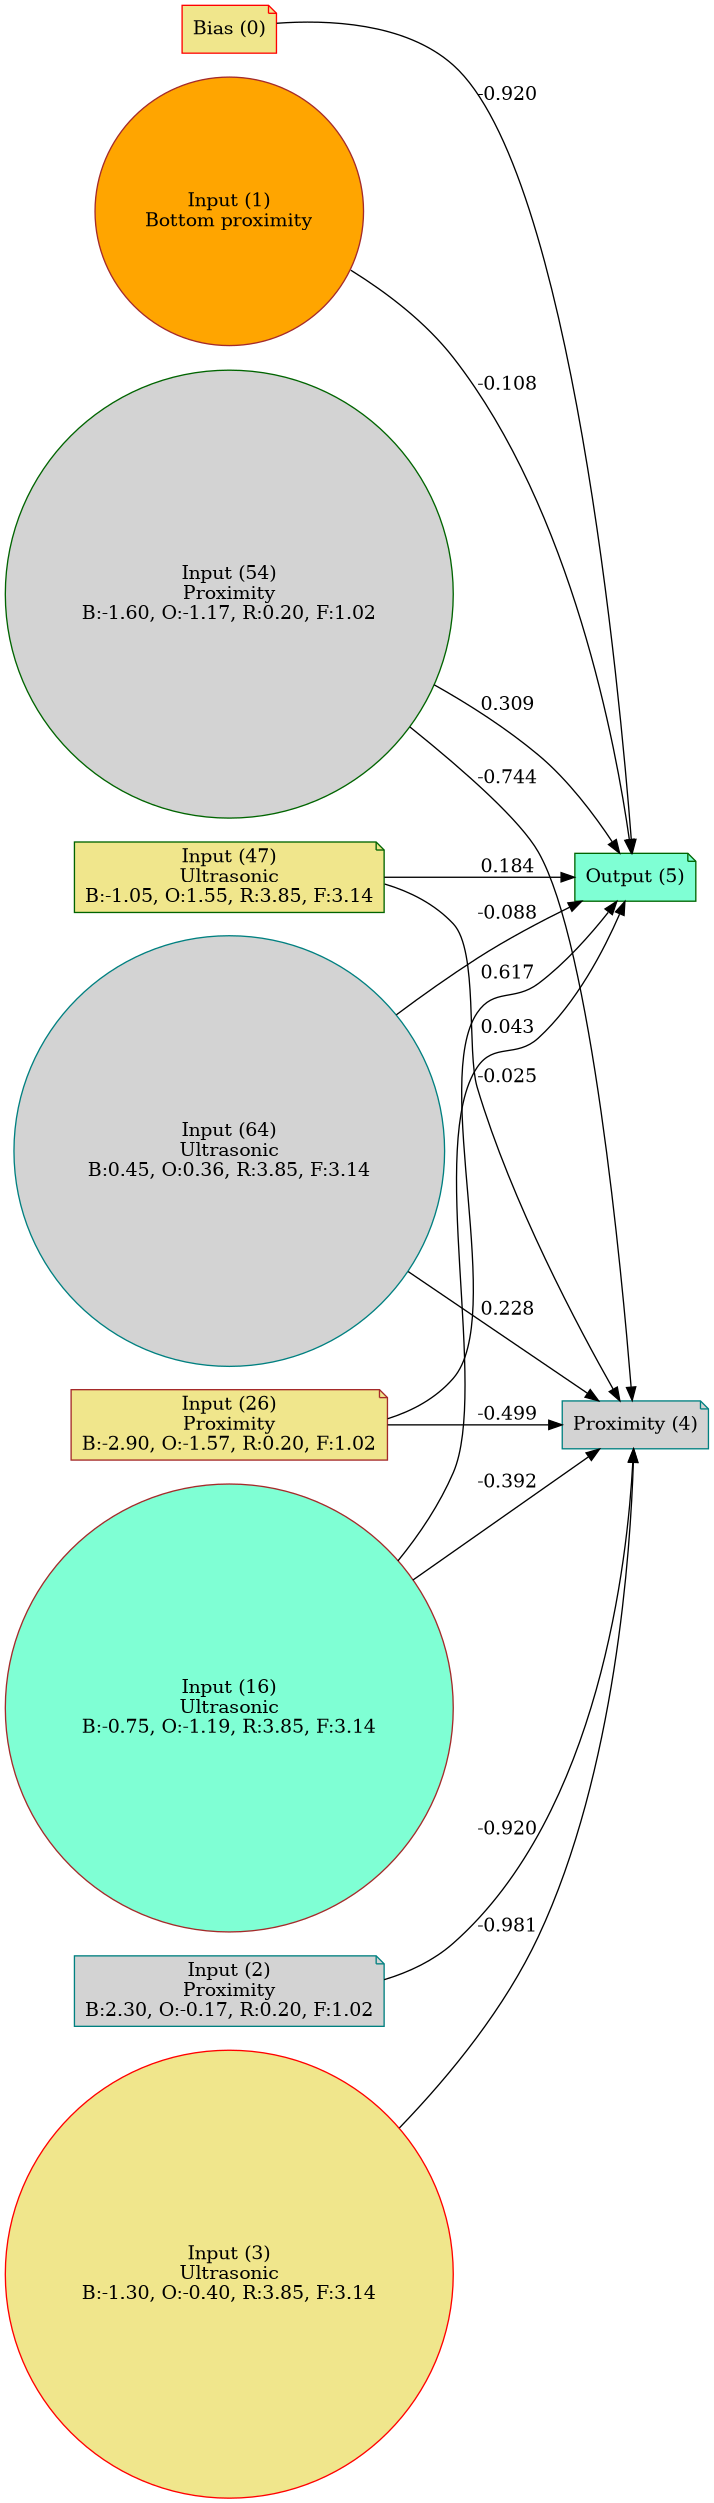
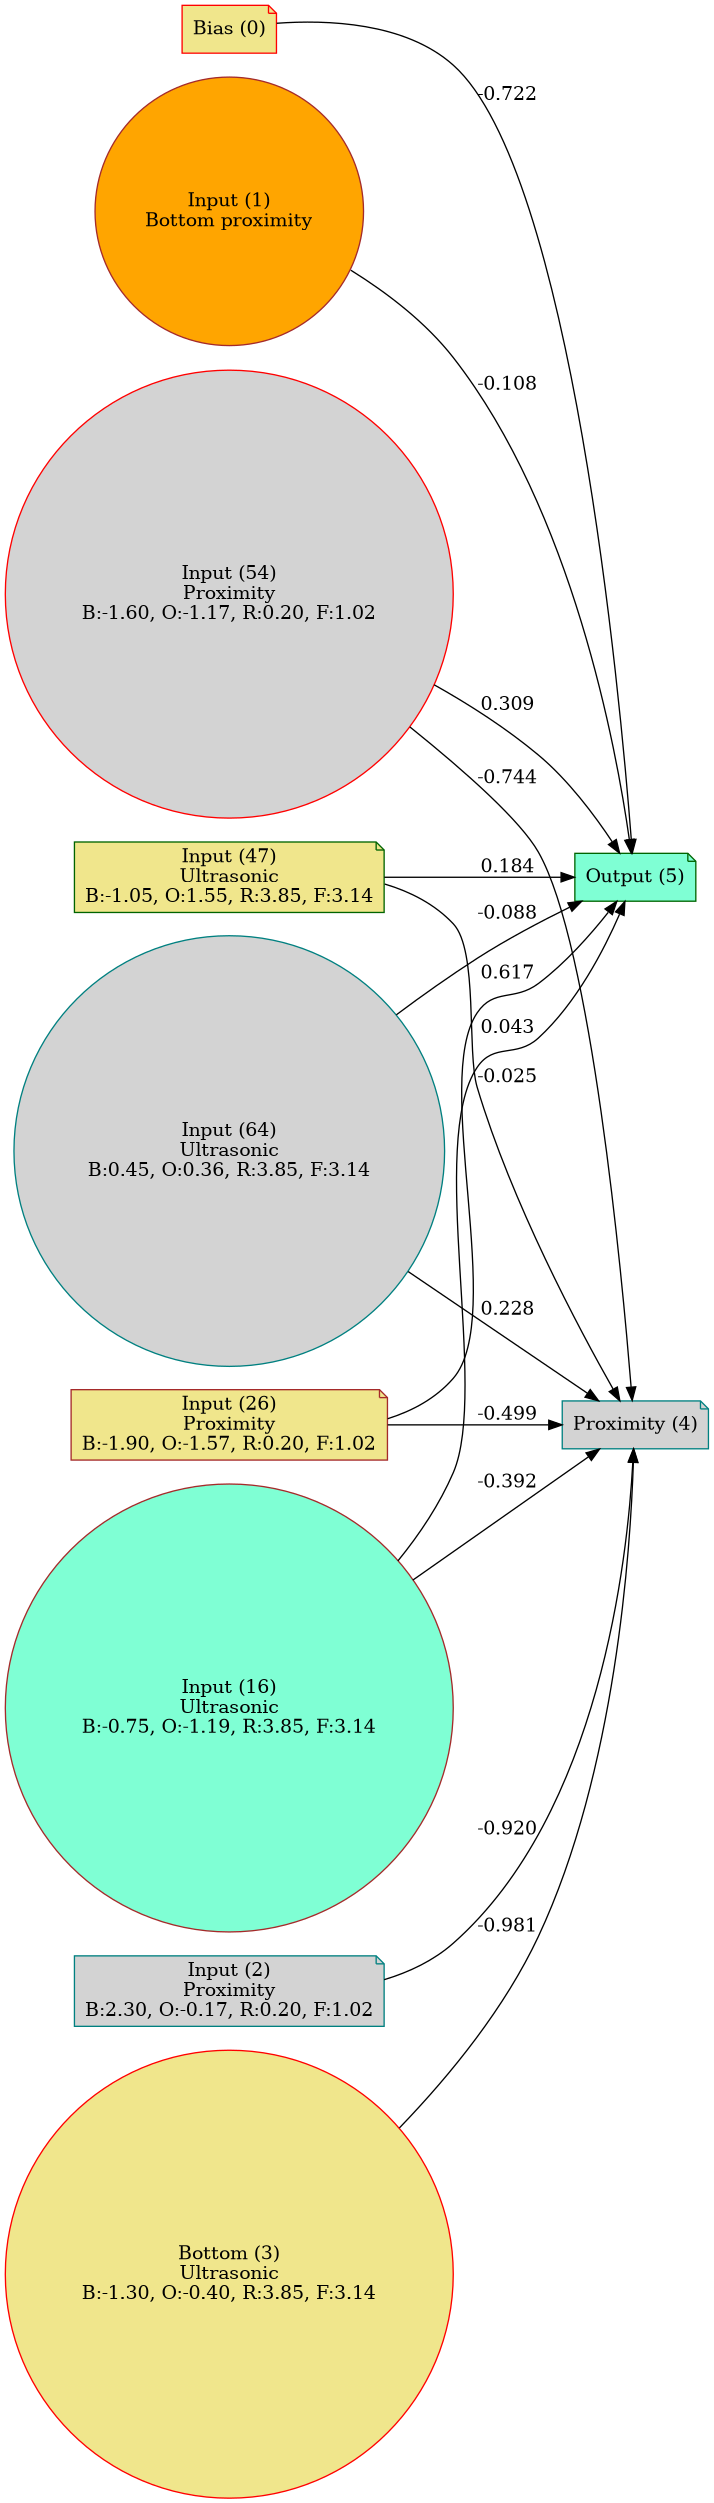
(508, 95) -> (508, 95)
(229, 594) -> (229, 594)
(229, 1425) -> (229, 1425)
(229, 2274) -> (229, 2274)
